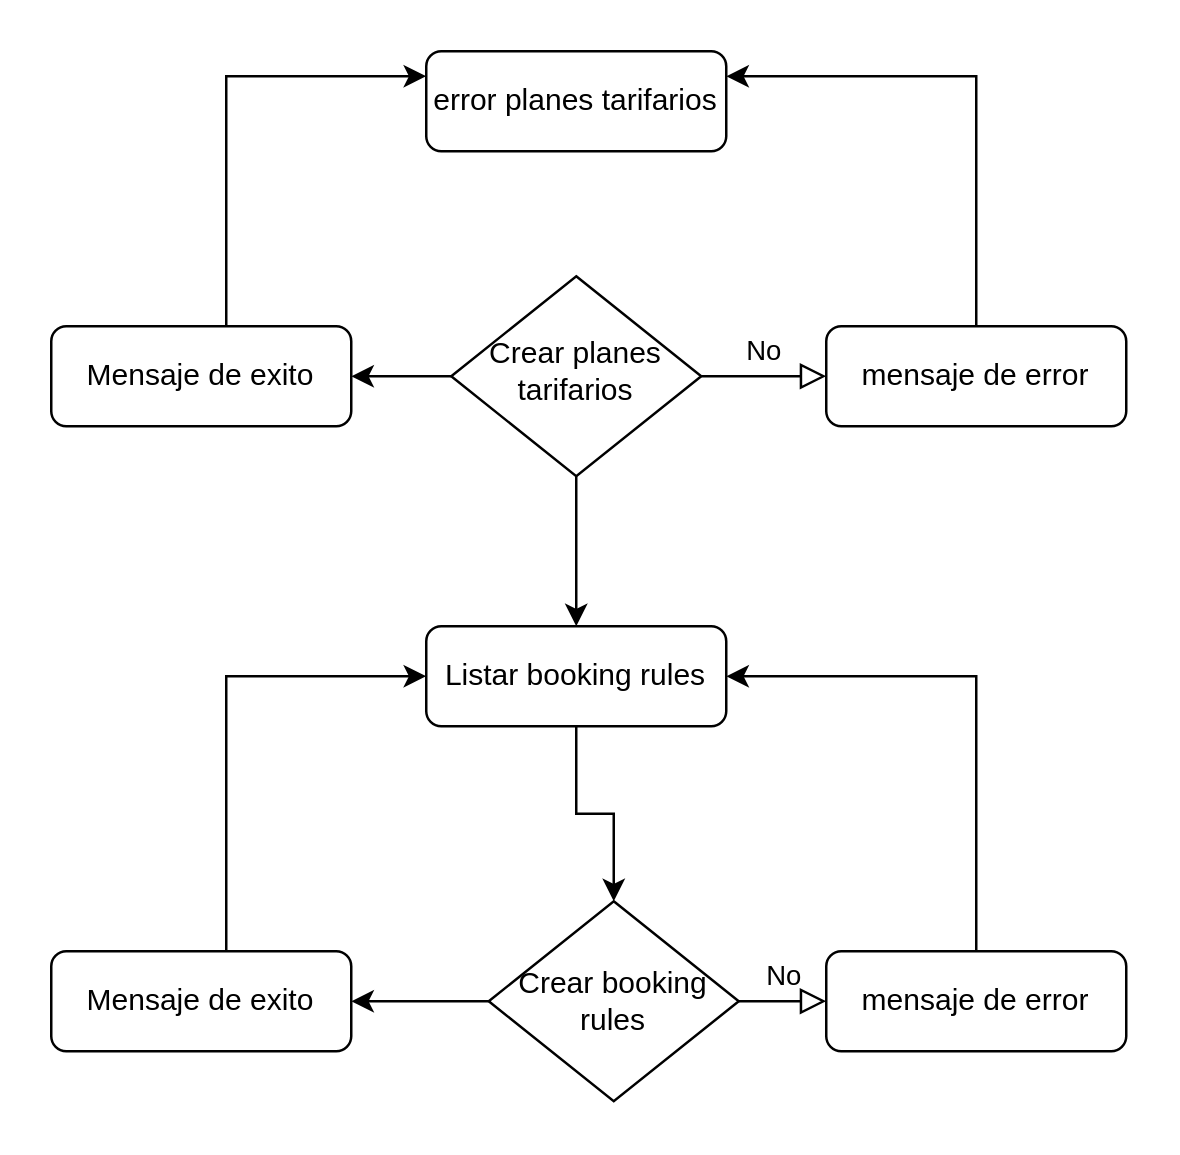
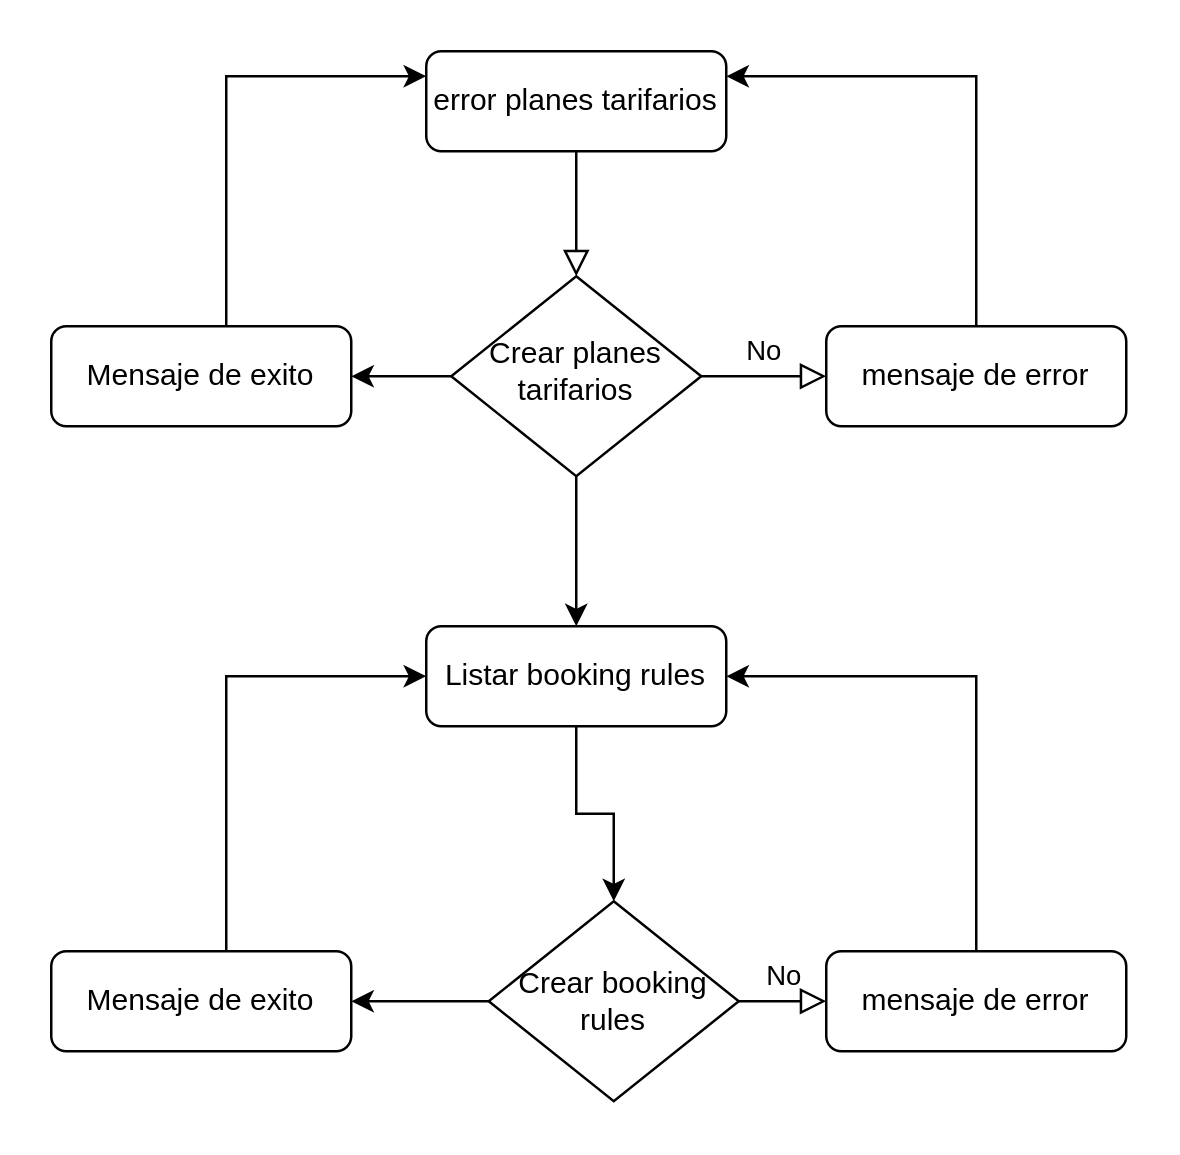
none -> (576, 201)
